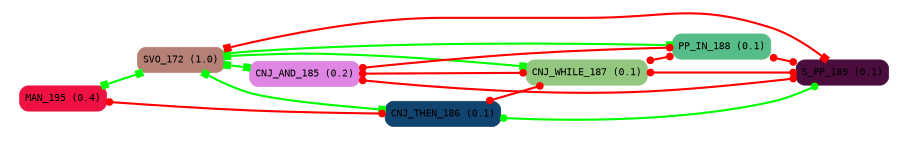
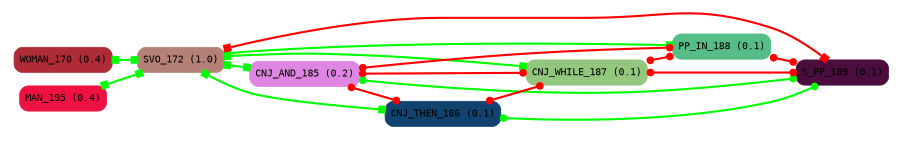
none -> (63, 60)
(578, 93) -> (578, 93)
(246, 110) -> (374, 94)
